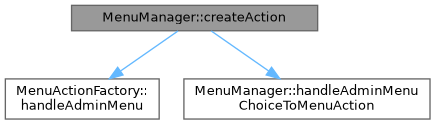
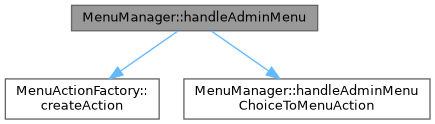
(195, 18) -> (195, 18)
(82, 99) -> (82, 99)
